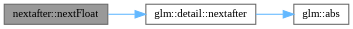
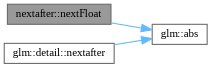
(122, 14) -> (126, 25)
